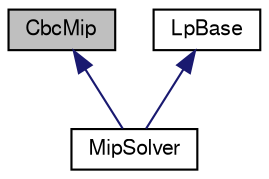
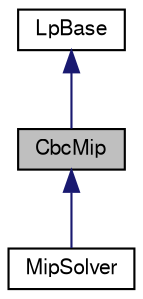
(165, 99) -> (71, 101)
